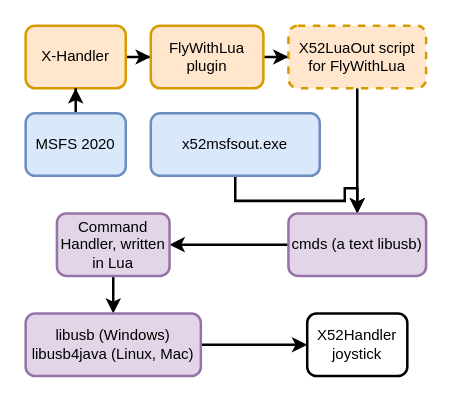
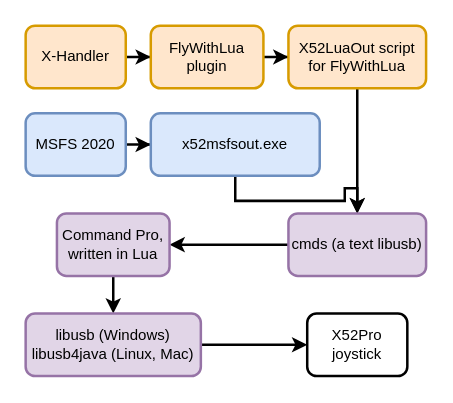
(357, 57) -> (357, 57)
(76, 95) -> (144, 144)
(113, 244) -> (113, 244)
(357, 344) -> (357, 344)
